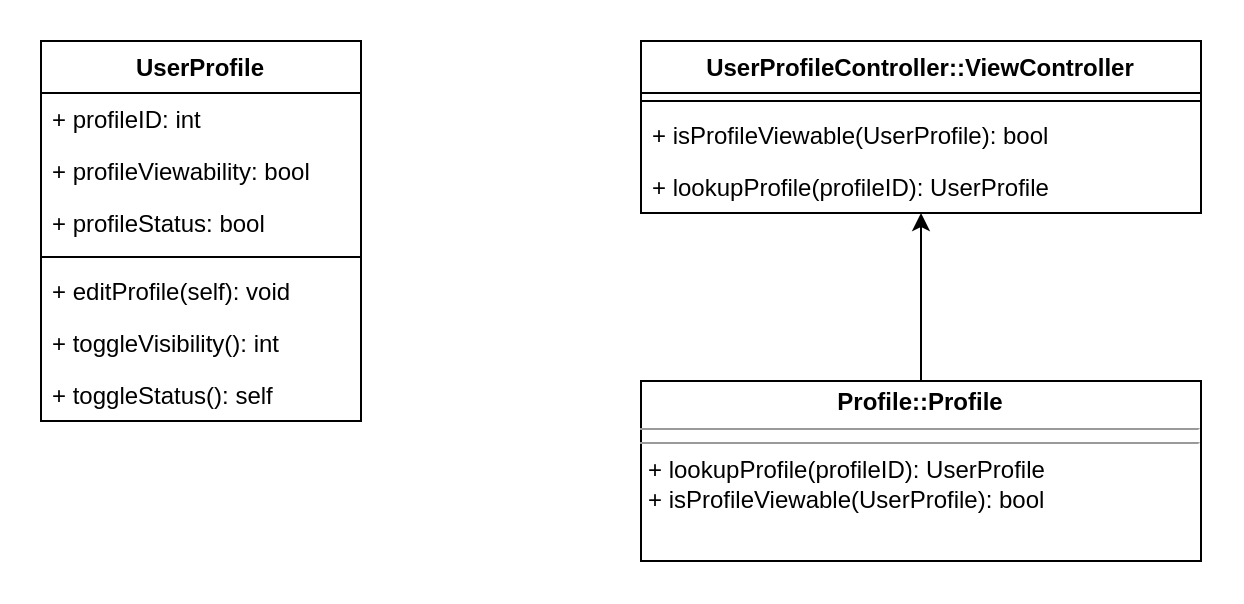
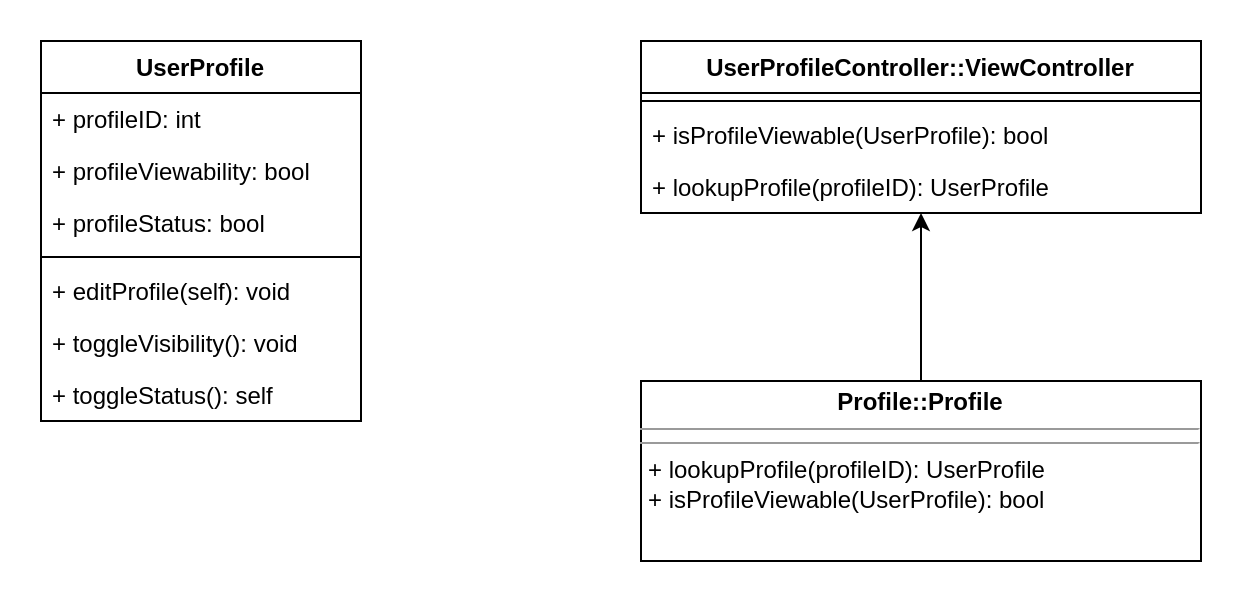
(189, 344) -> (196, 344)
